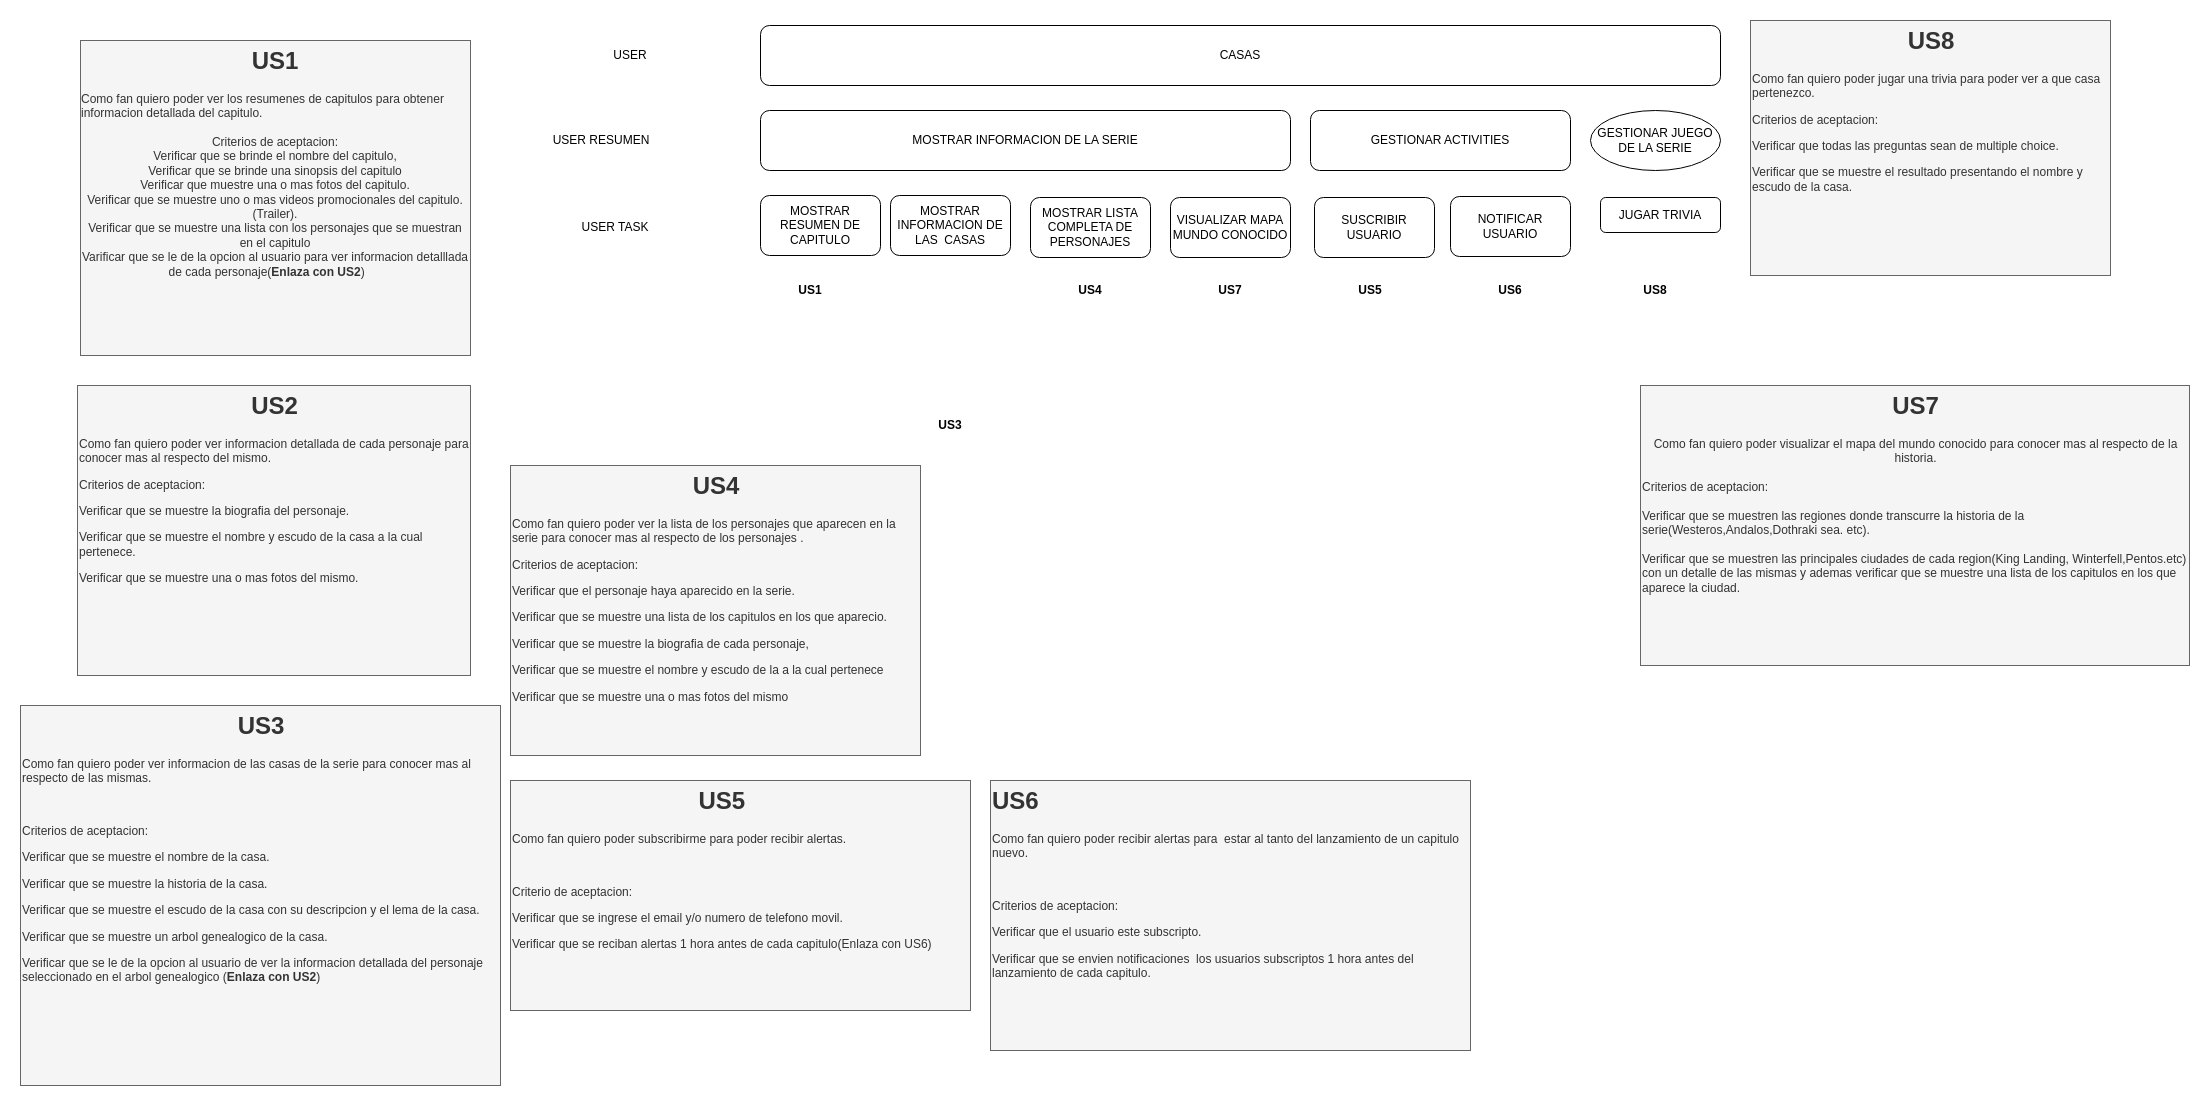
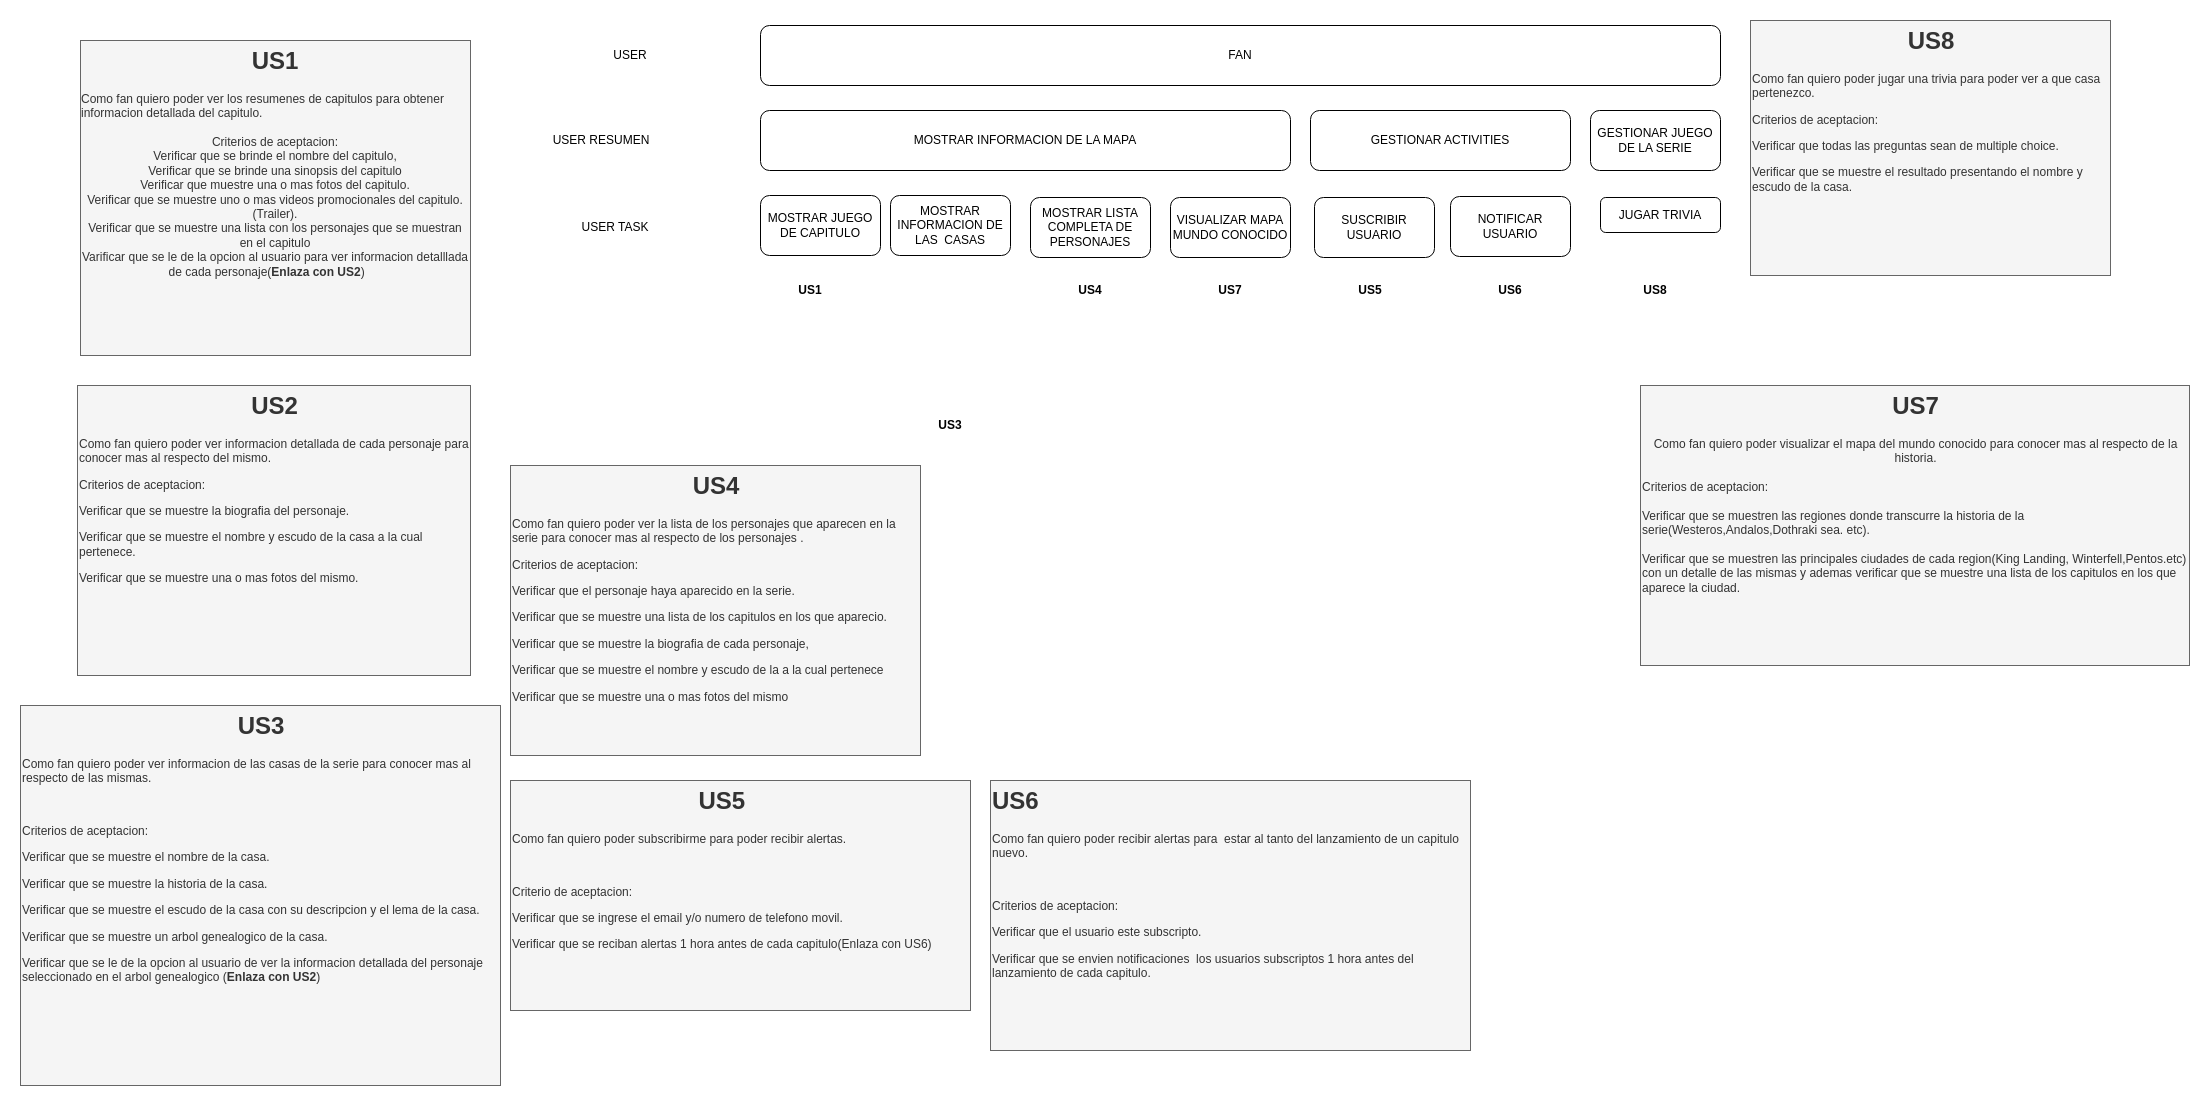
(1241, 56) -> (1241, 56)
(1026, 141) -> (1026, 141)
(1656, 141) -> (1656, 141)
(821, 226) -> (821, 226)
